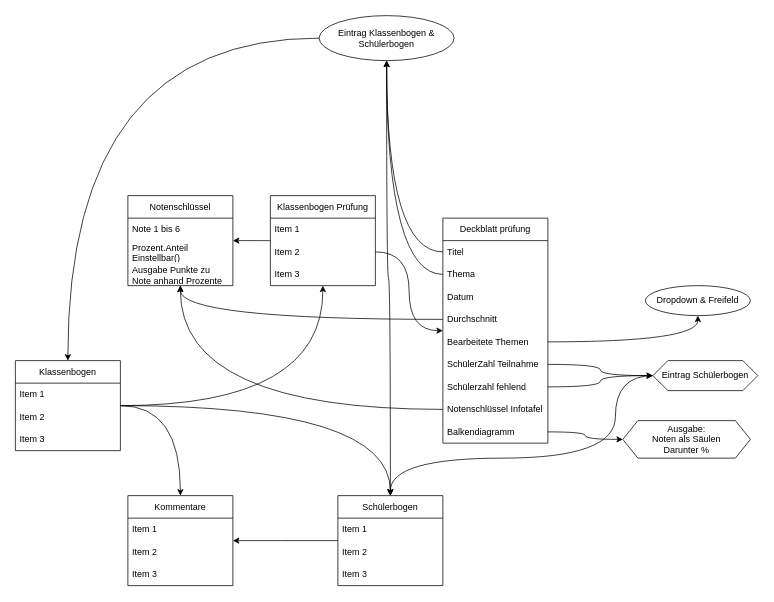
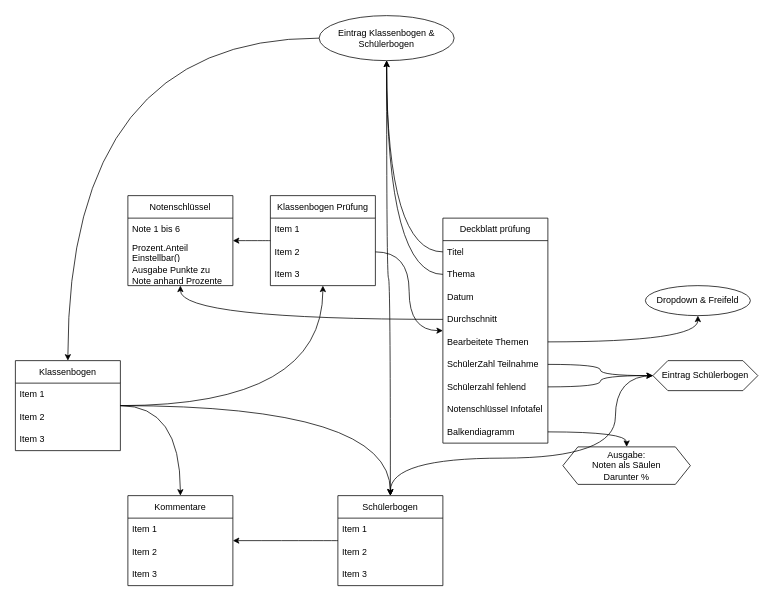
(287, 393) -> none
(687, 439) -> (627, 465)
